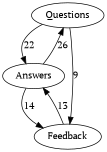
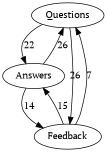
(75, 76) -> (75, 76)
none -> (87, 80)
(63, 106) -> (63, 106)
